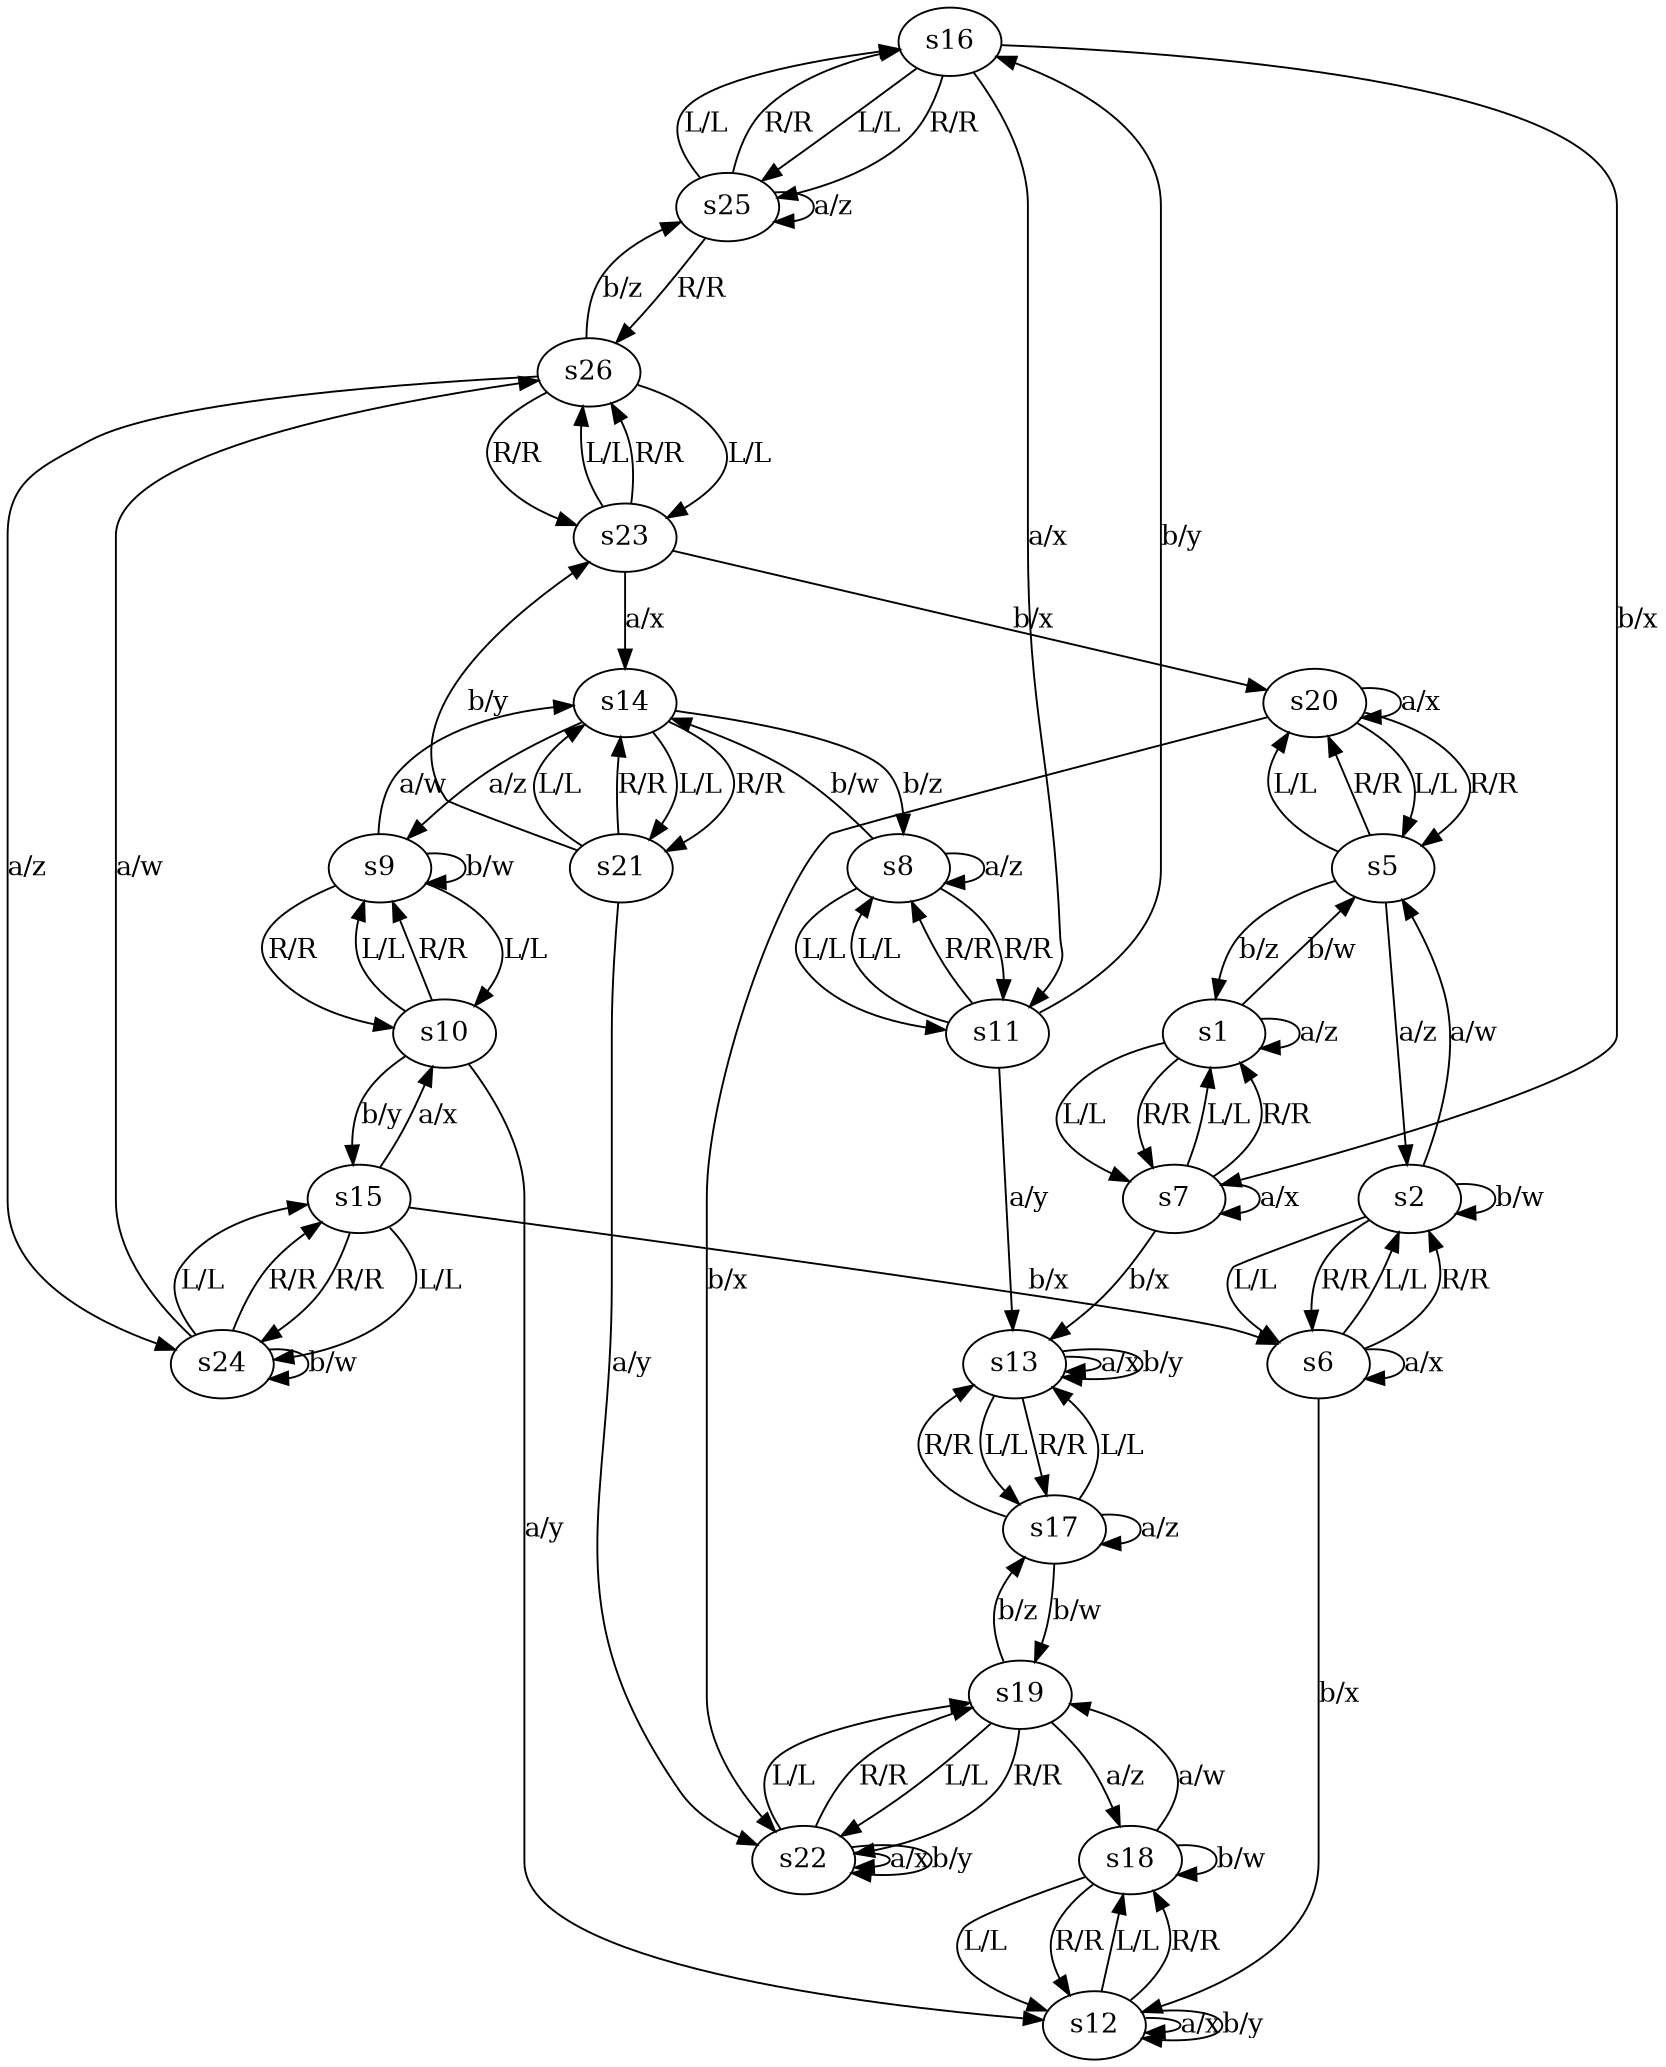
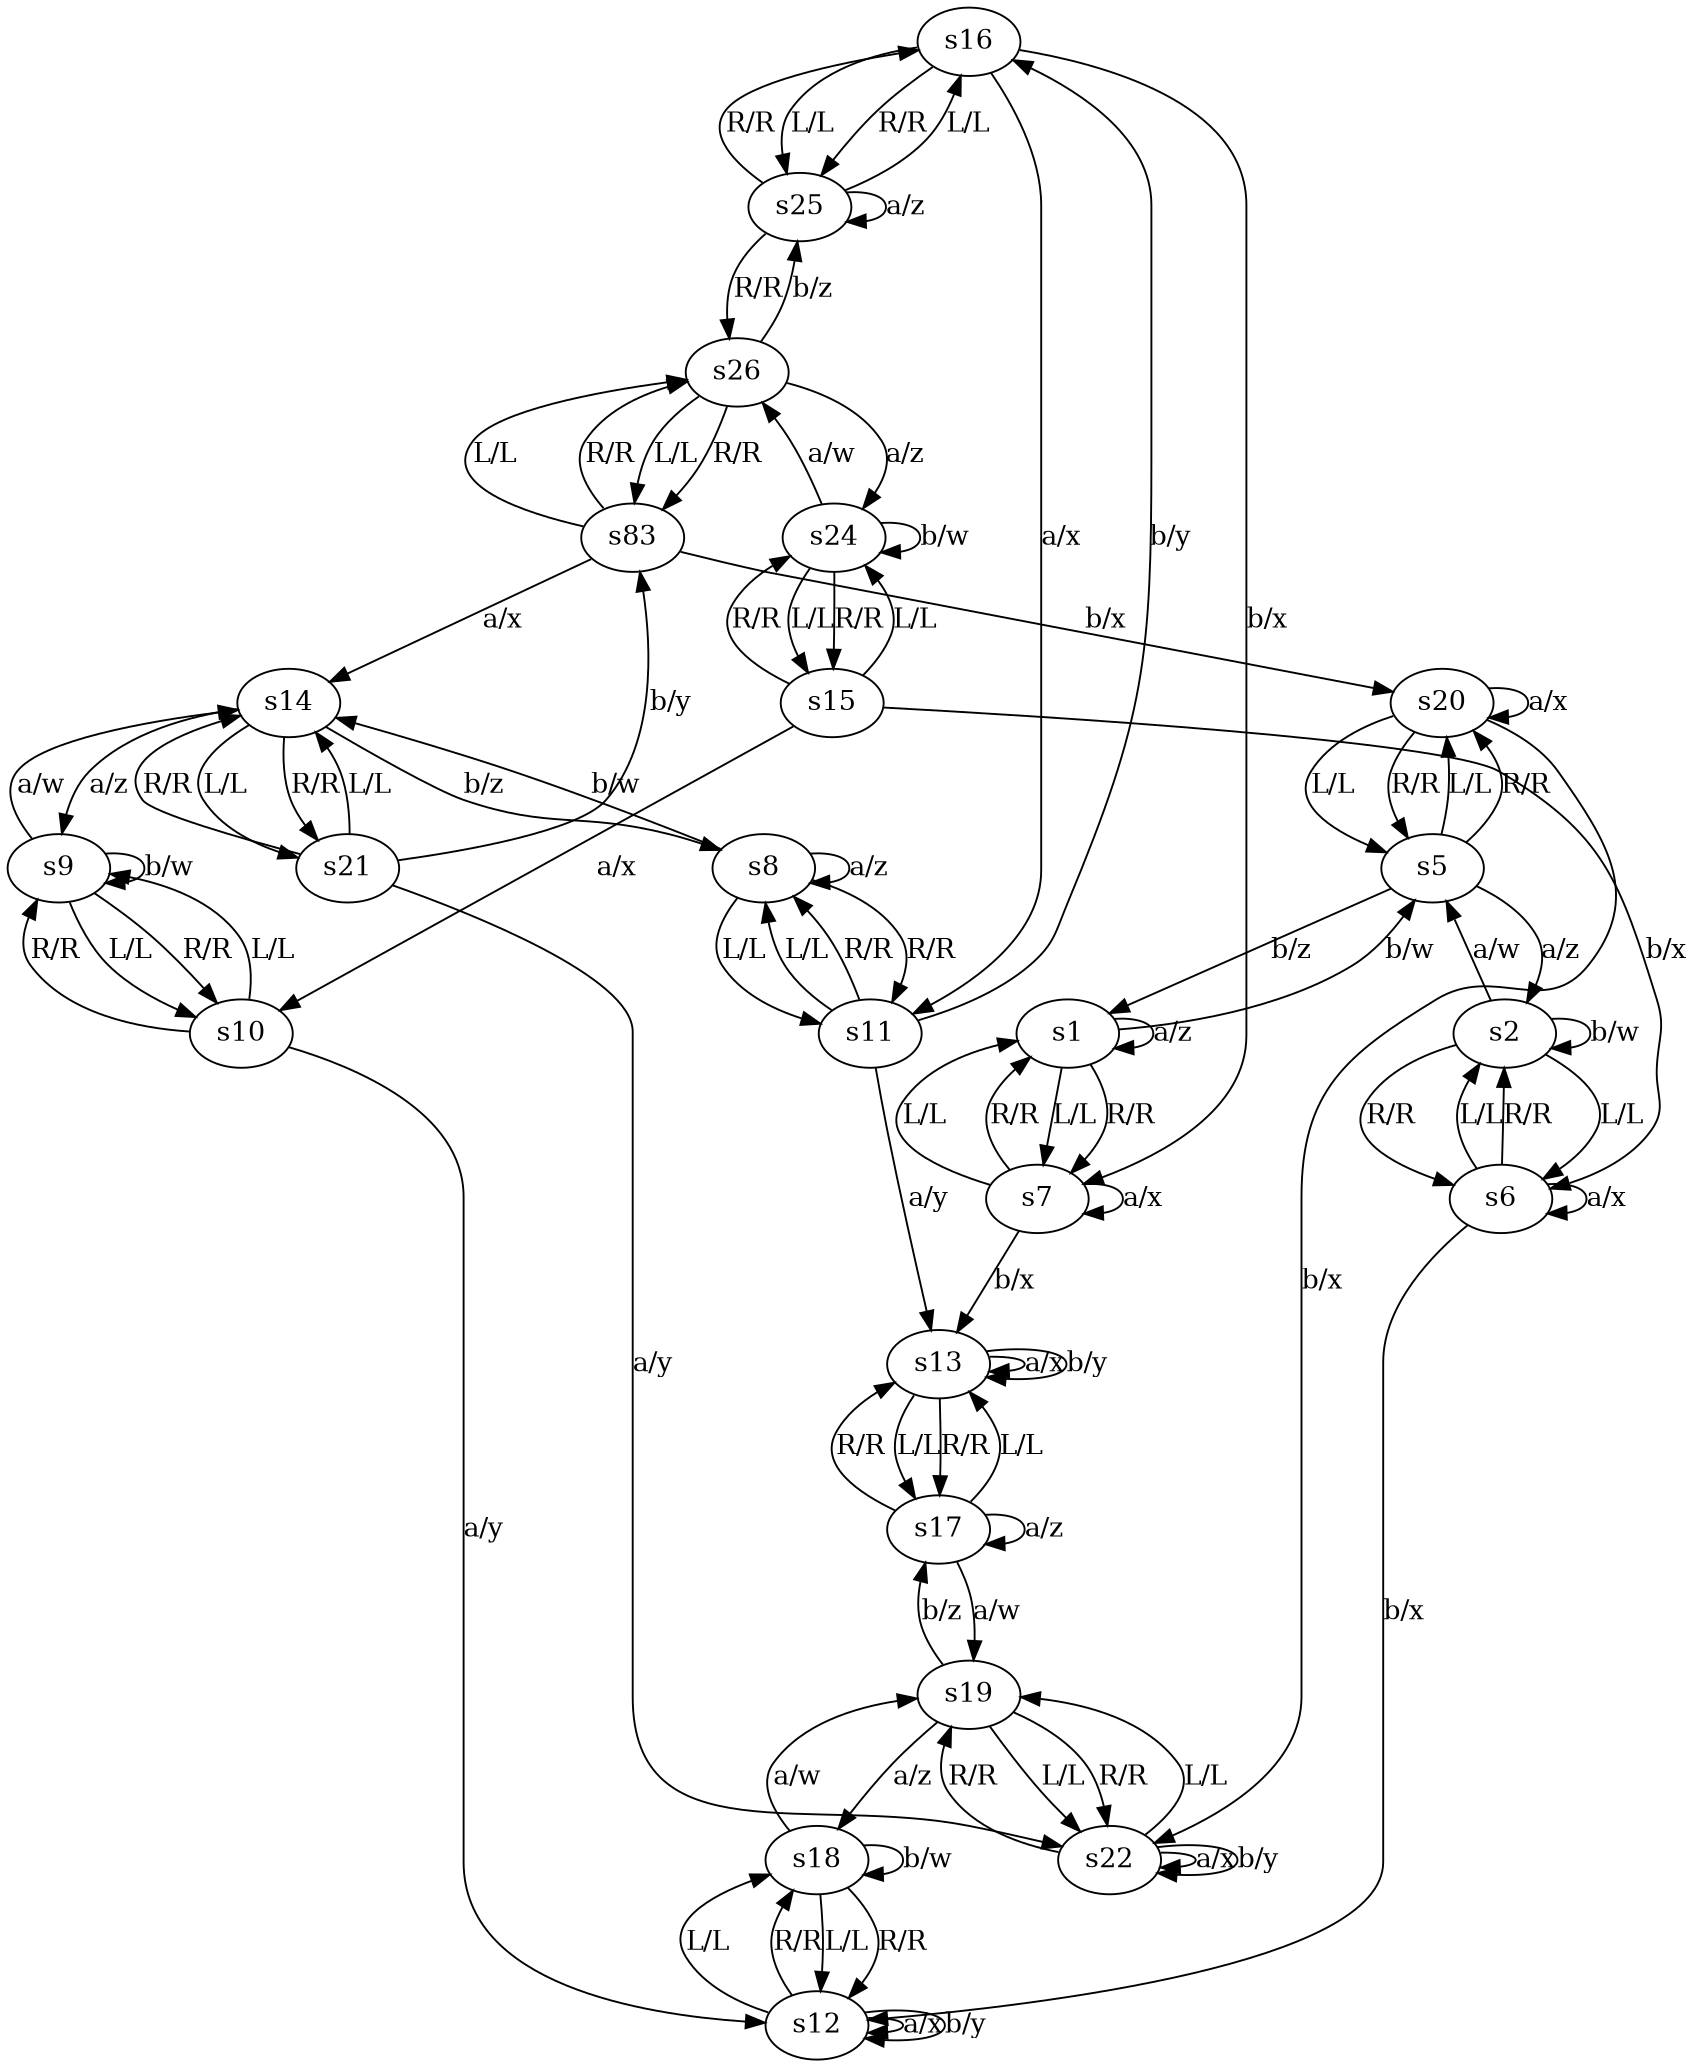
(625, 538) -> (633, 538)
(366, 1093) -> none
(1077, 1612) -> (997, 1612)
